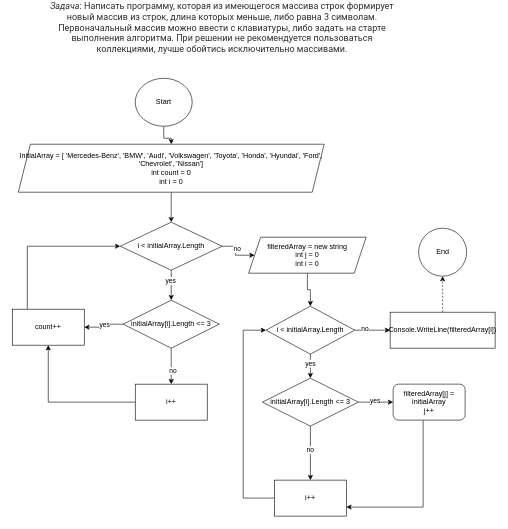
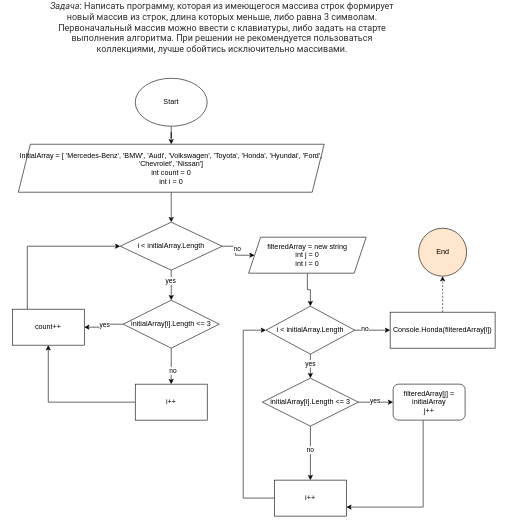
(164, 102) -> (171, 102)
(443, 252) -> (443, 252)
(443, 330) -> (443, 330)
